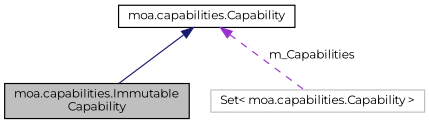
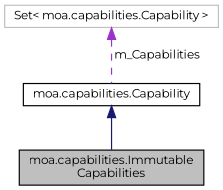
(267, 62) -> (112, 62)
(97, 101) -> (112, 168)
